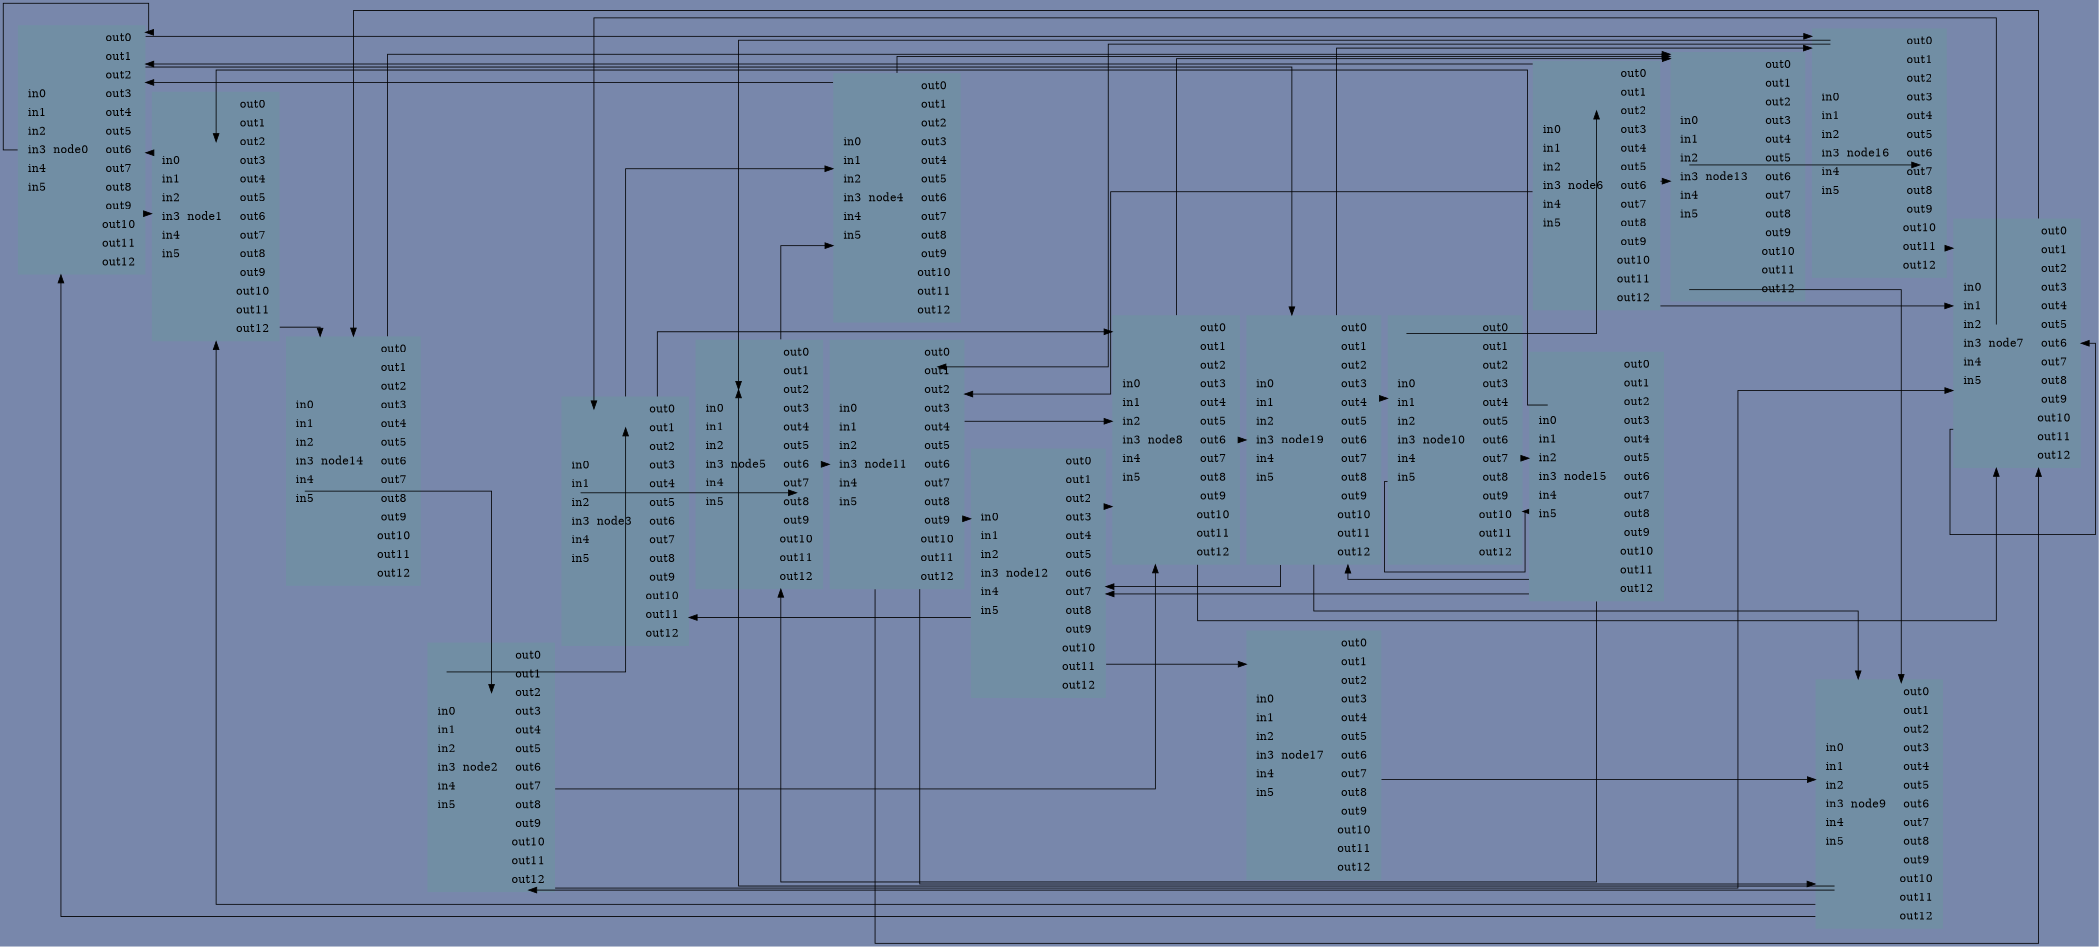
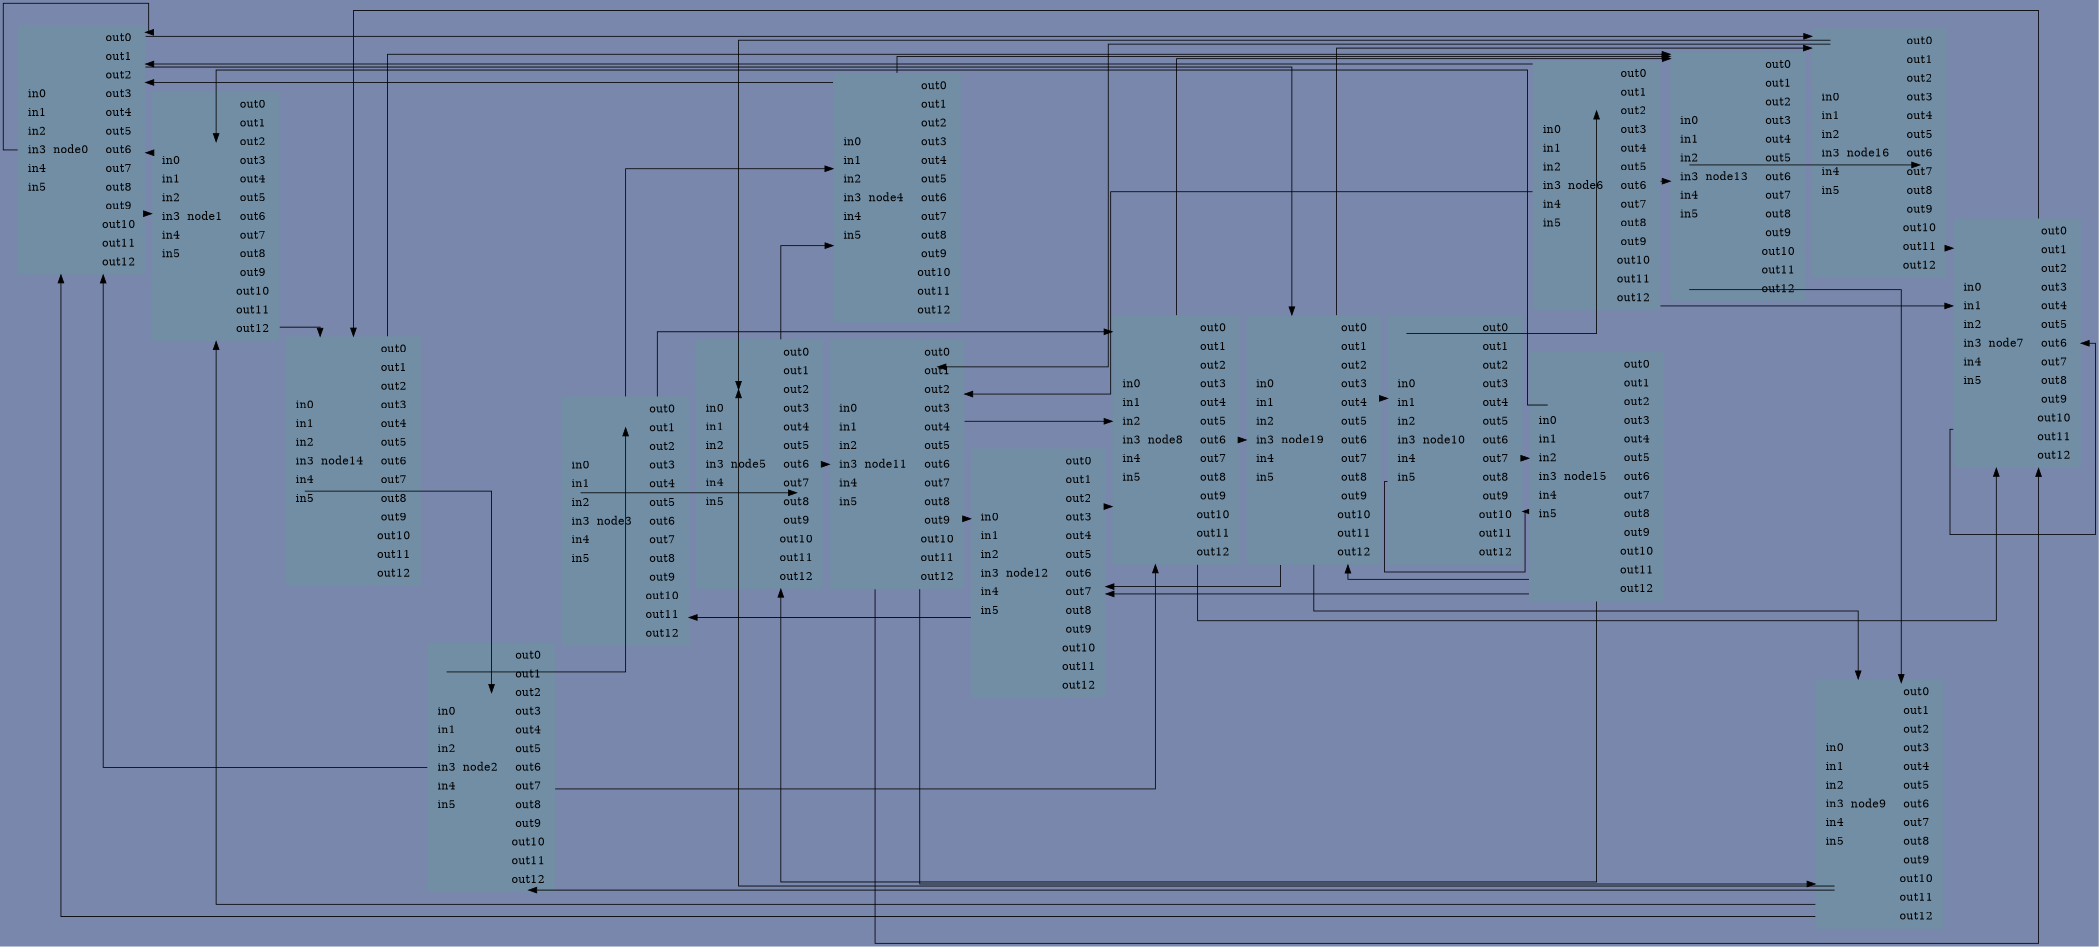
(1257, 18) -> none
(1314, 755) -> none
(1738, 844) -> (103, 687)
